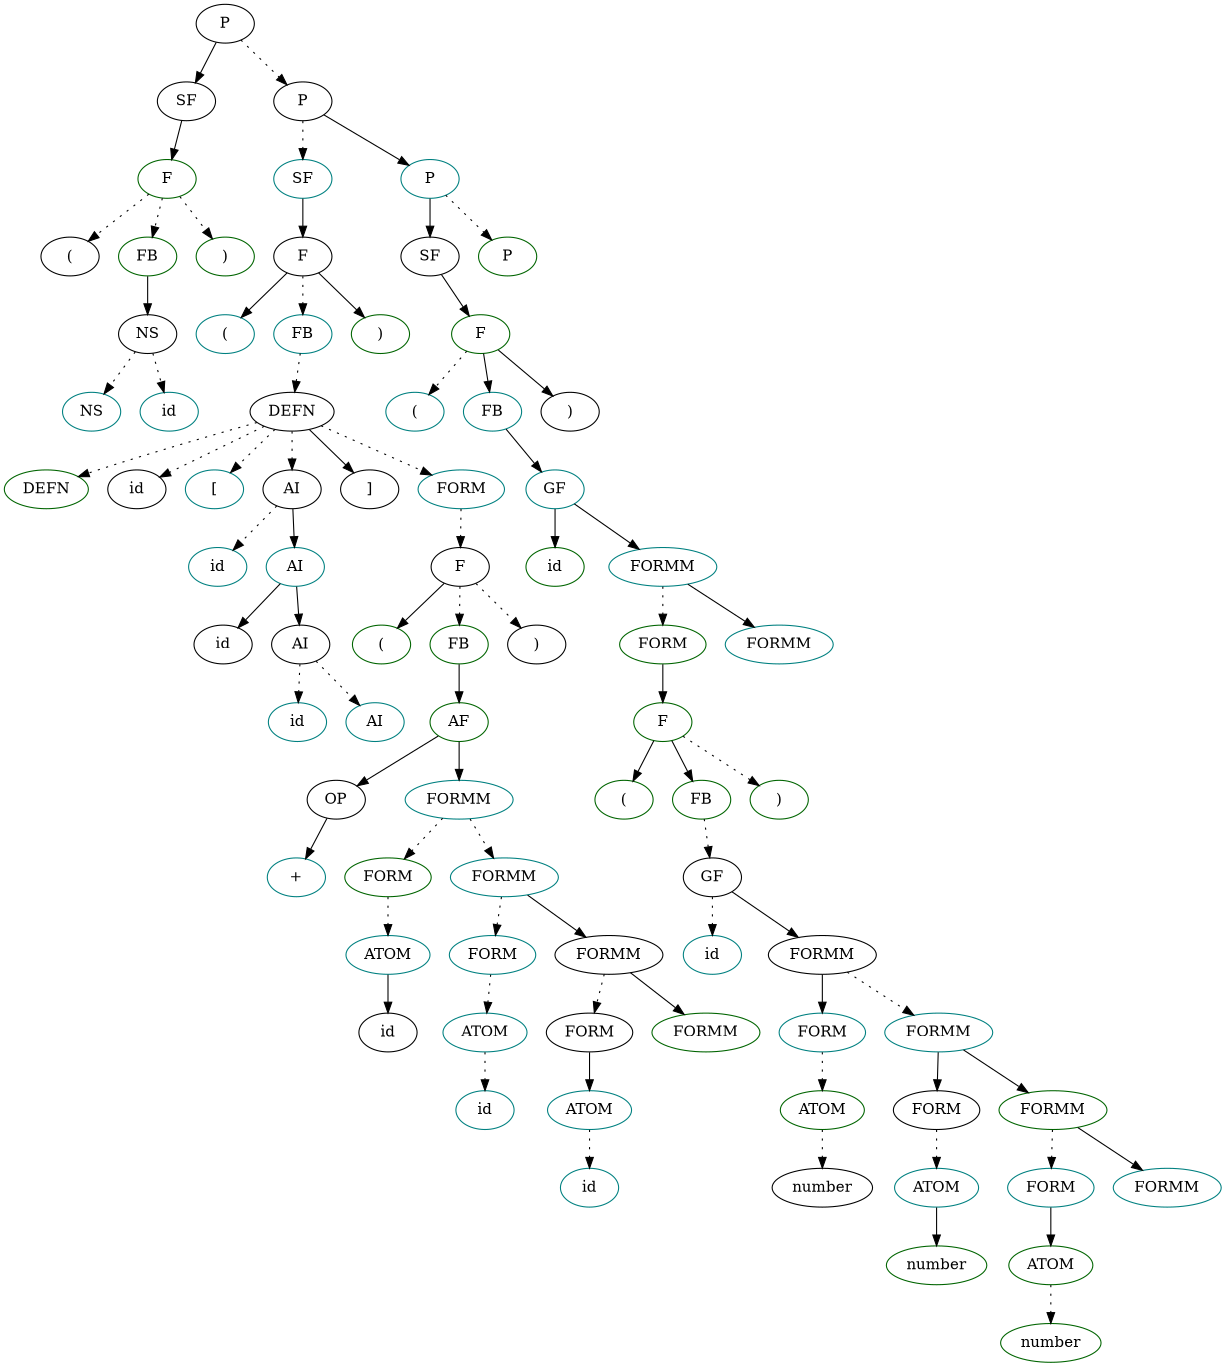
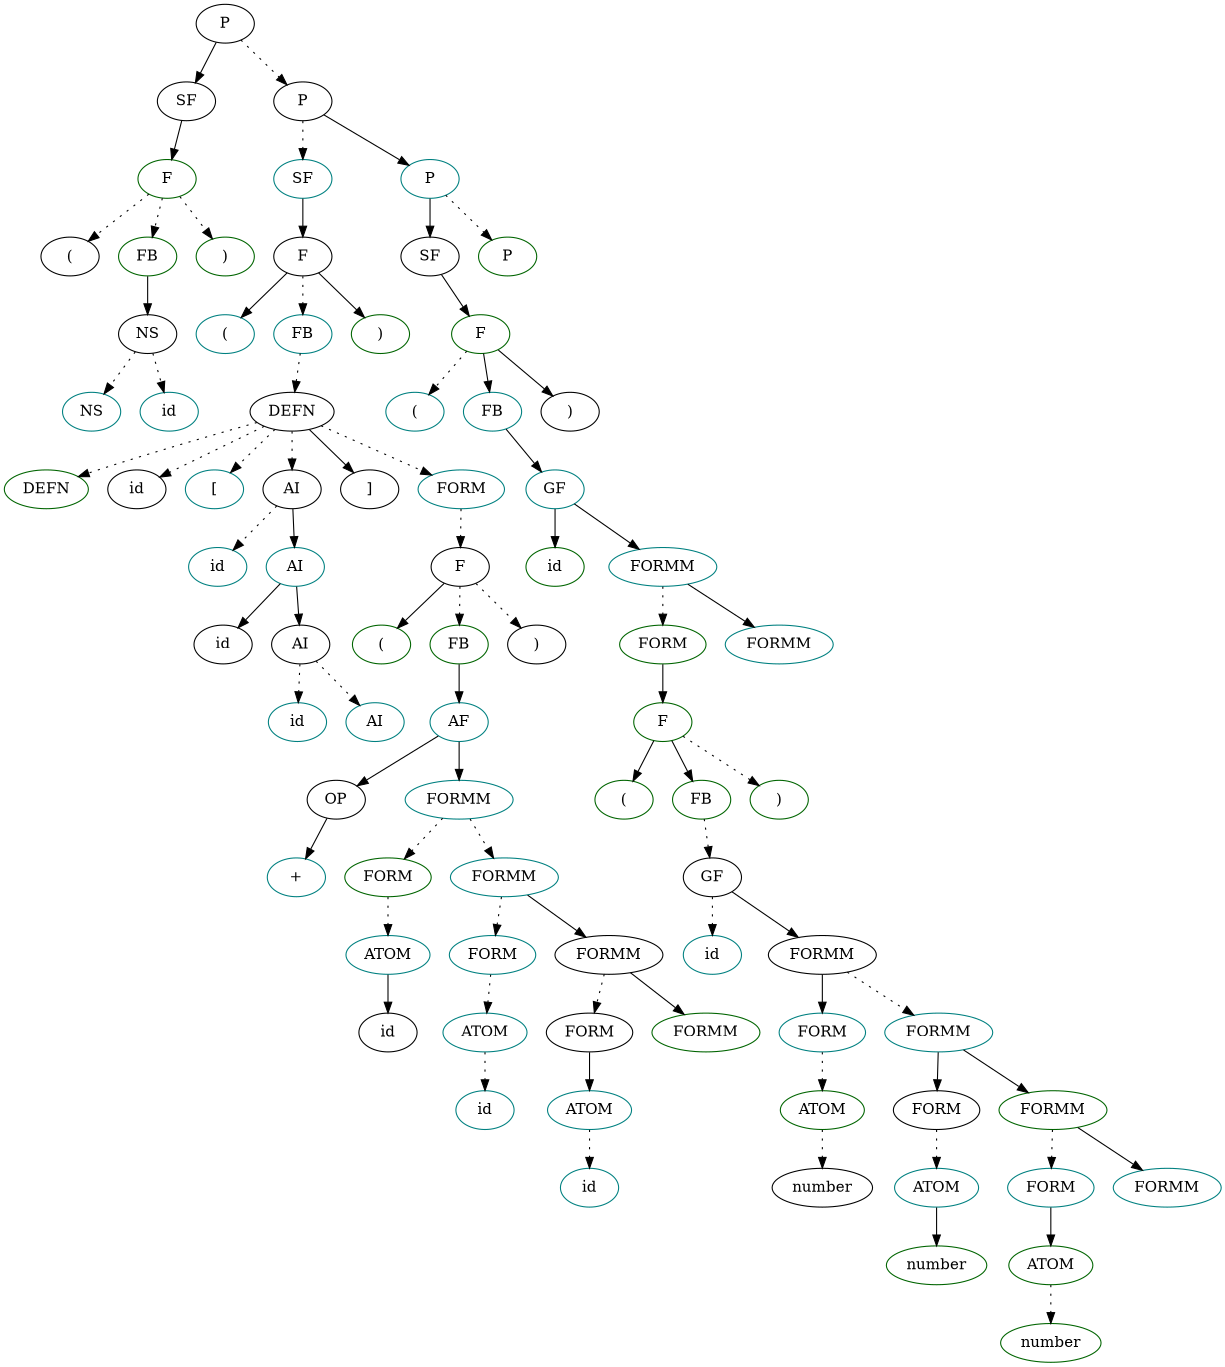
(459, 722) -> (459, 722)
